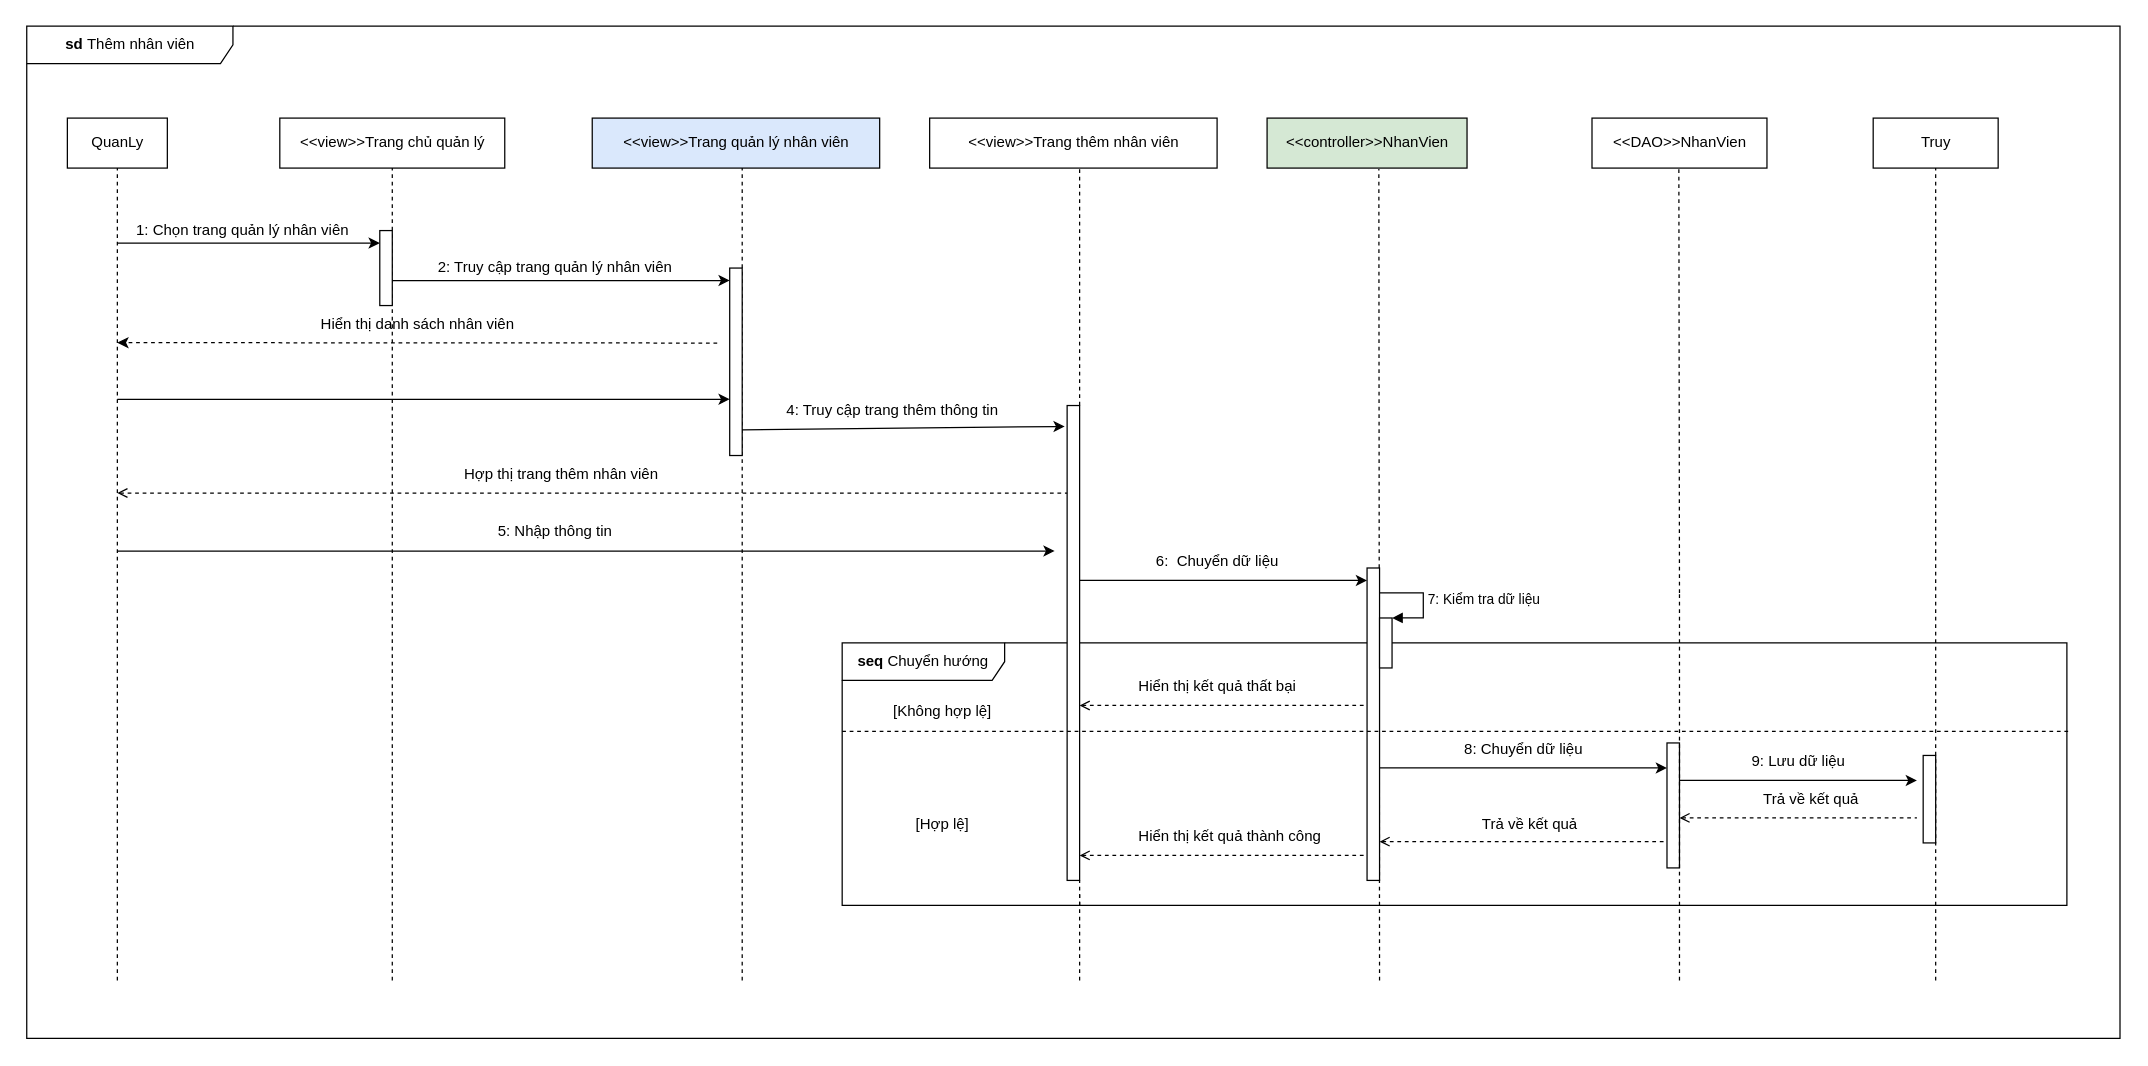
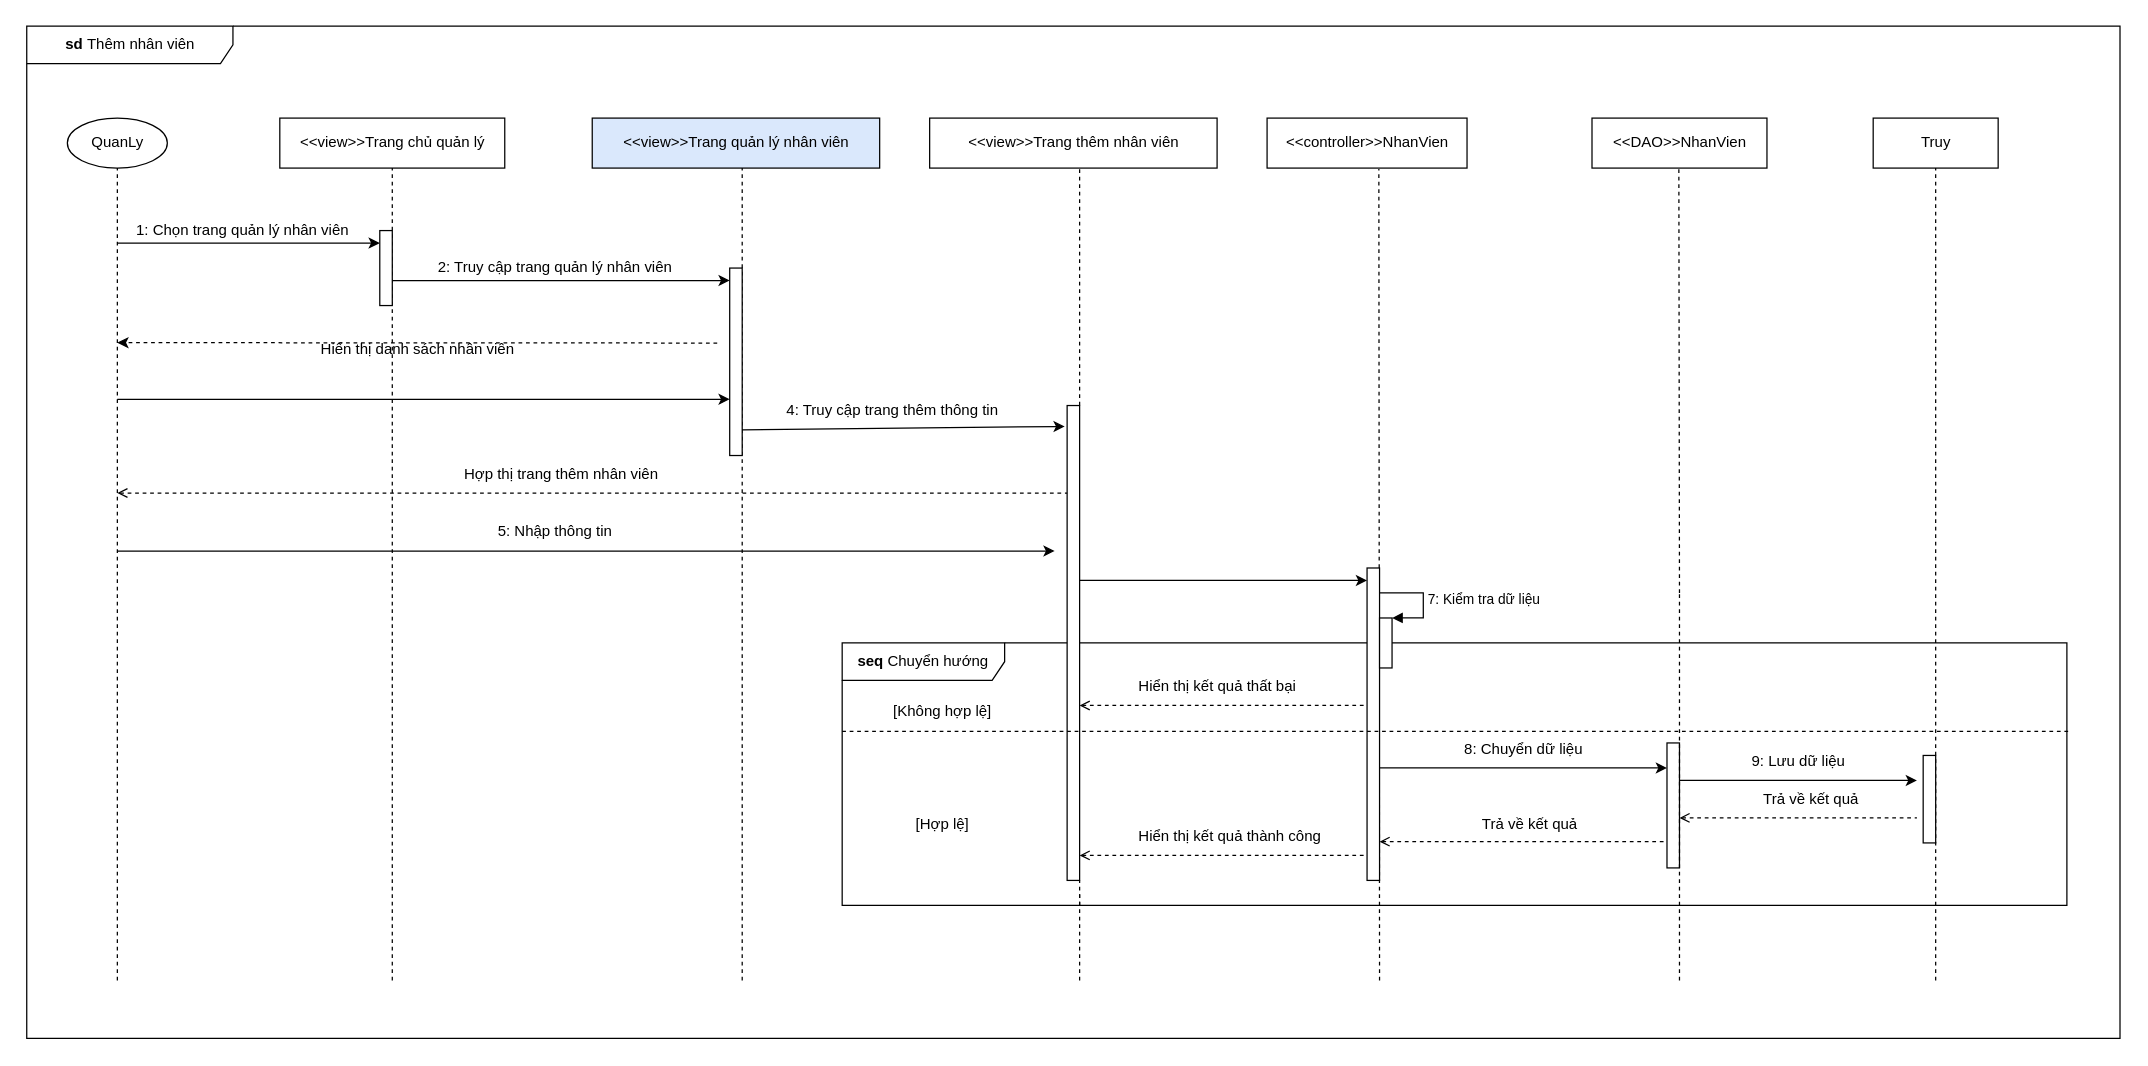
(117, 143) -> (117, 143)
(1367, 143) -> (1367, 143)
(417, 324) -> (417, 349)
(1217, 562) -> none
